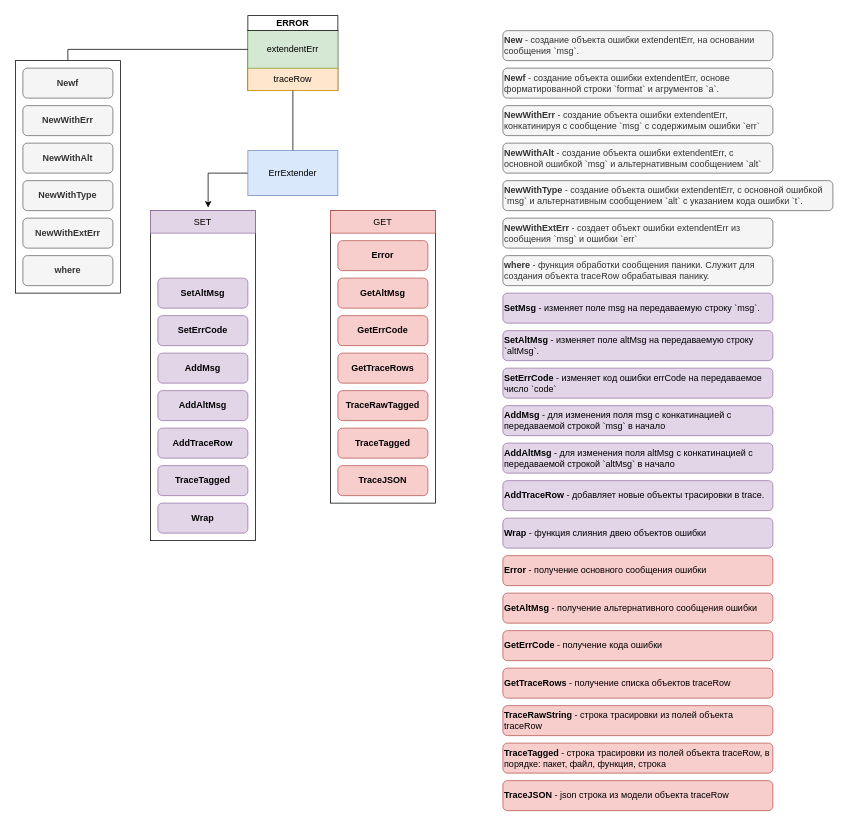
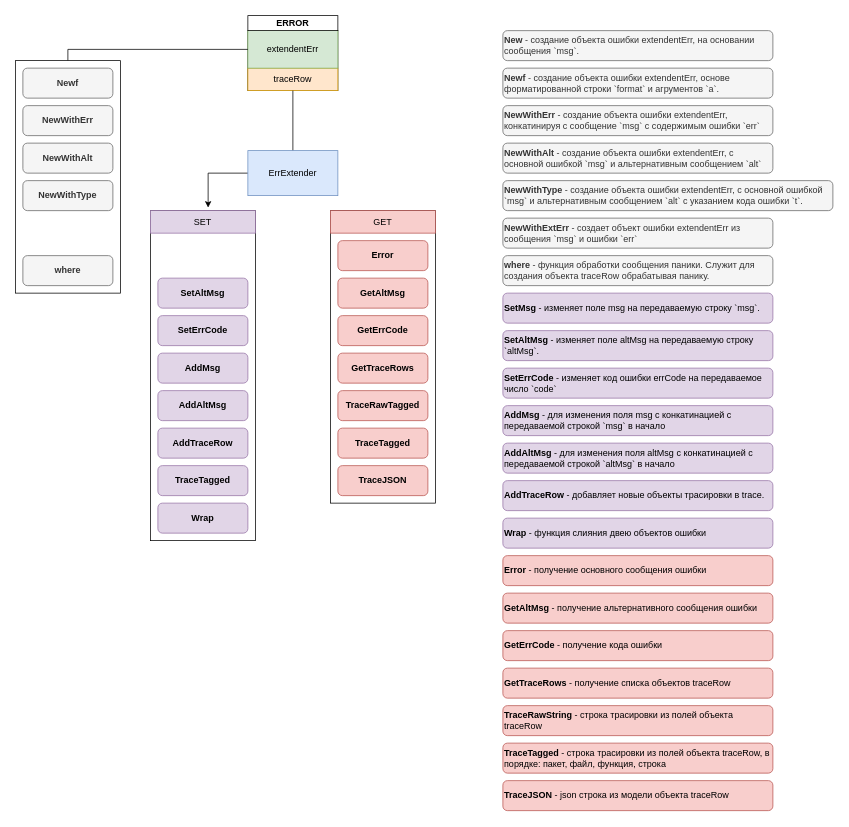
(68, 233) -> none
